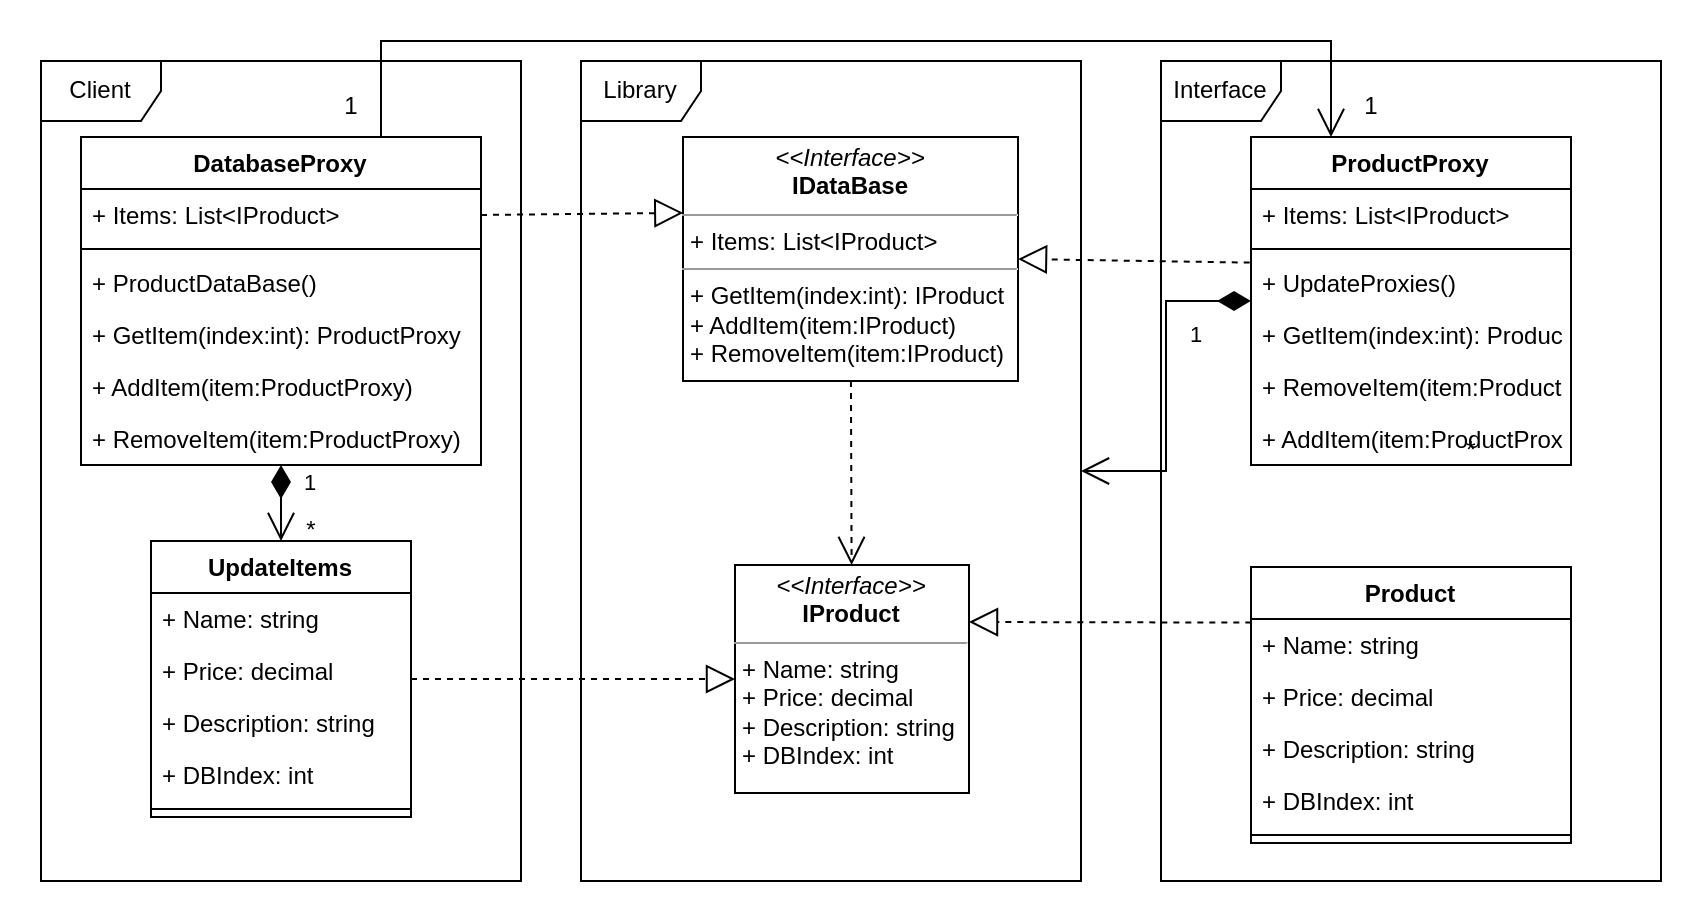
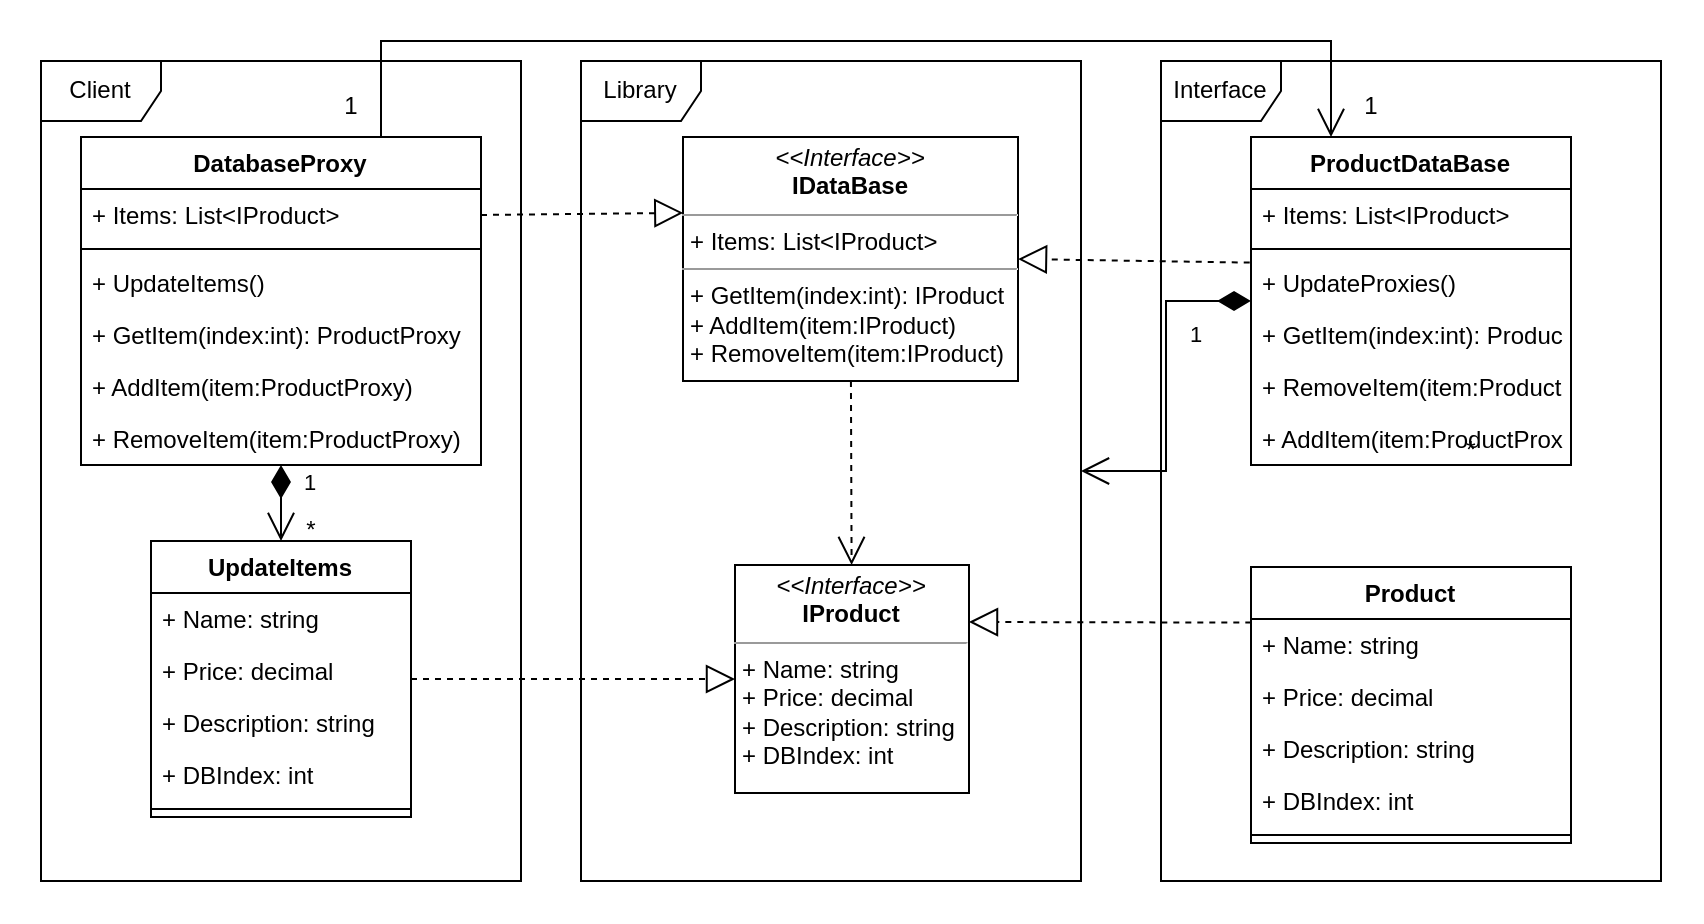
(1410, 164) -> (1410, 164)
(217, 284) -> (190, 284)
